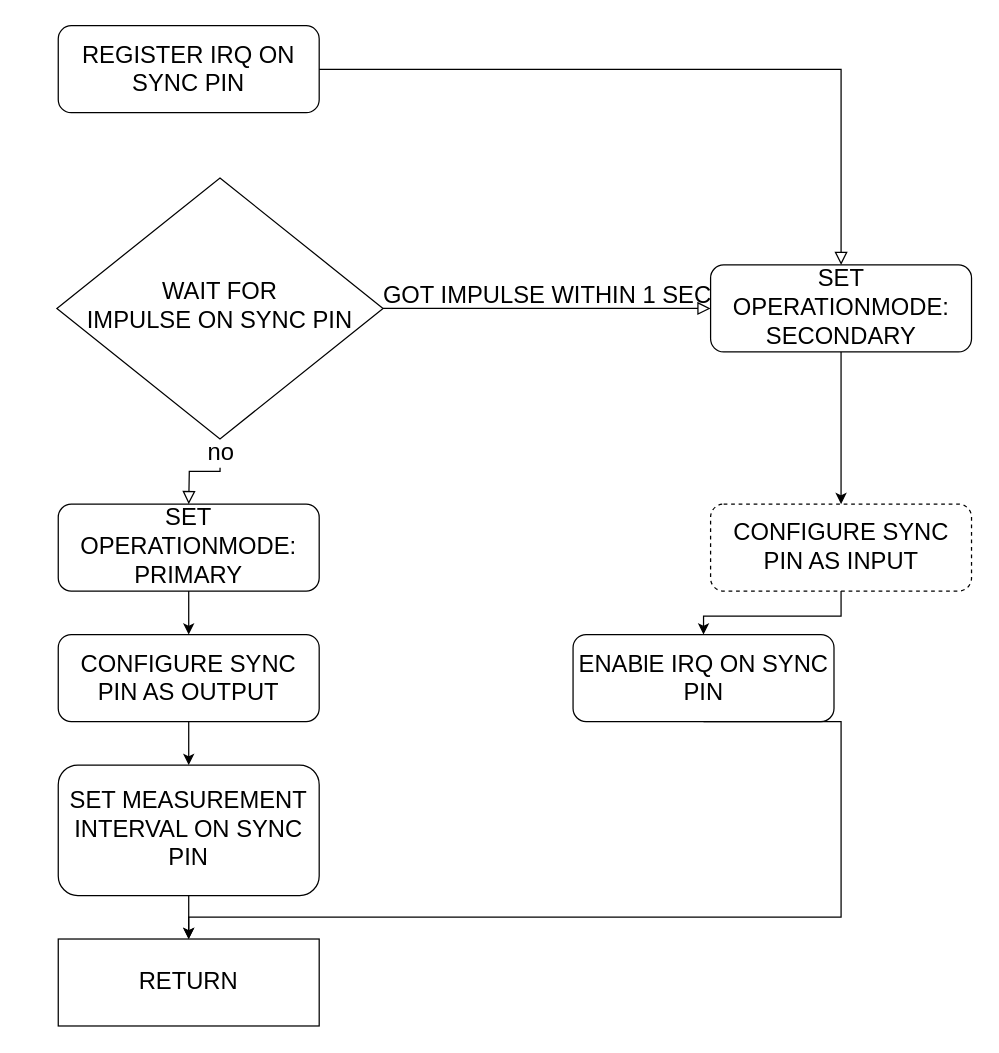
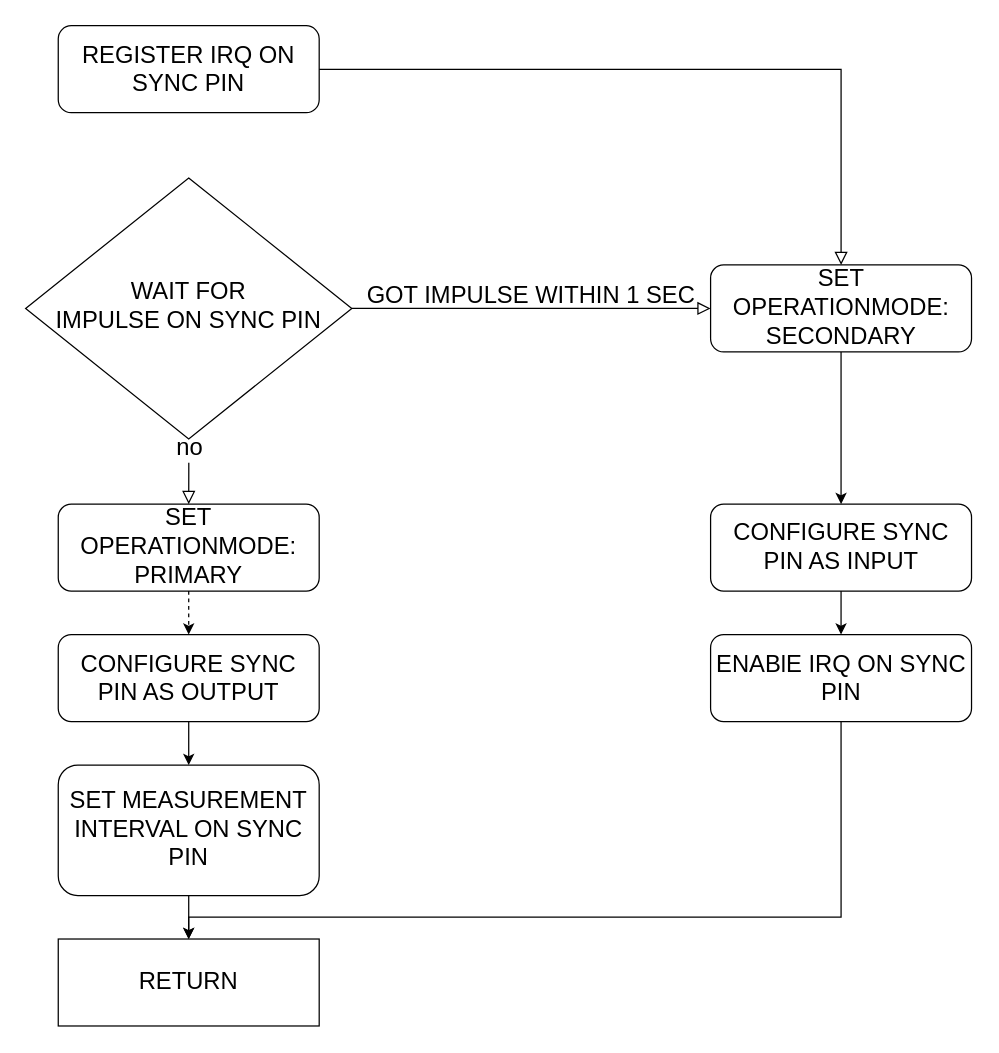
(220, 308) -> (189, 308)
(841, 547) -> (841, 547)
(189, 609) -> (189, 609)
(703, 678) -> (841, 678)
